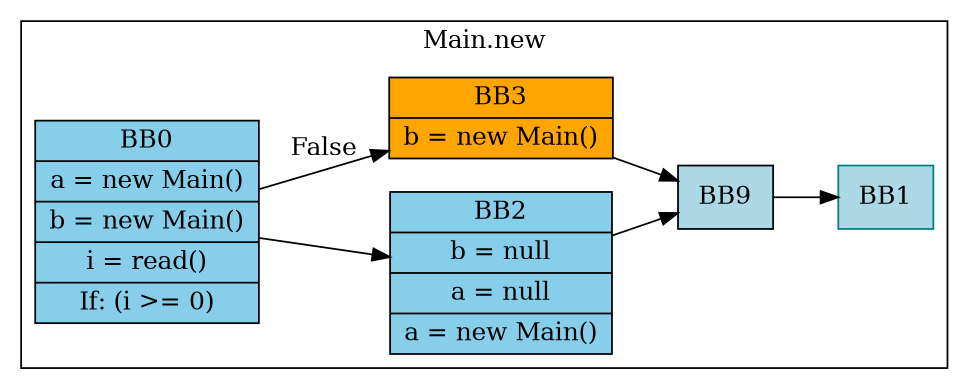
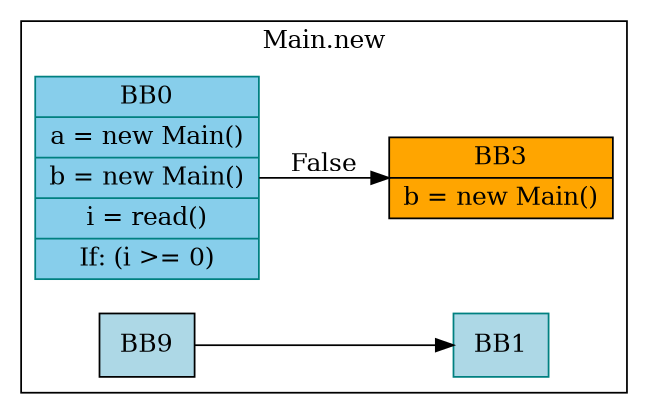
(637, 166) -> none
(147, 222) -> (147, 178)
(501, 273) -> none
